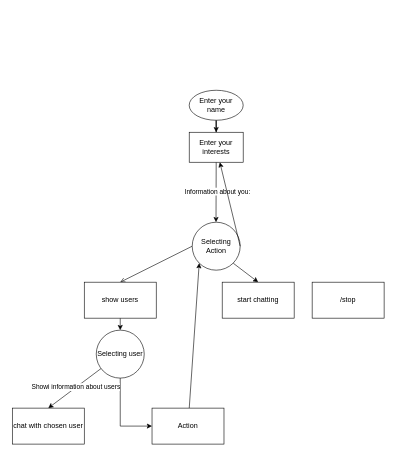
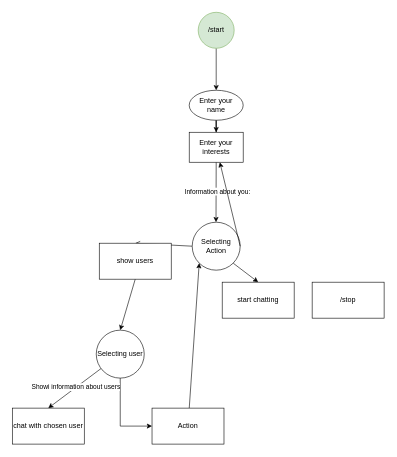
none -> (216, 30)
none -> (216, 84)
(120, 300) -> (135, 261)
